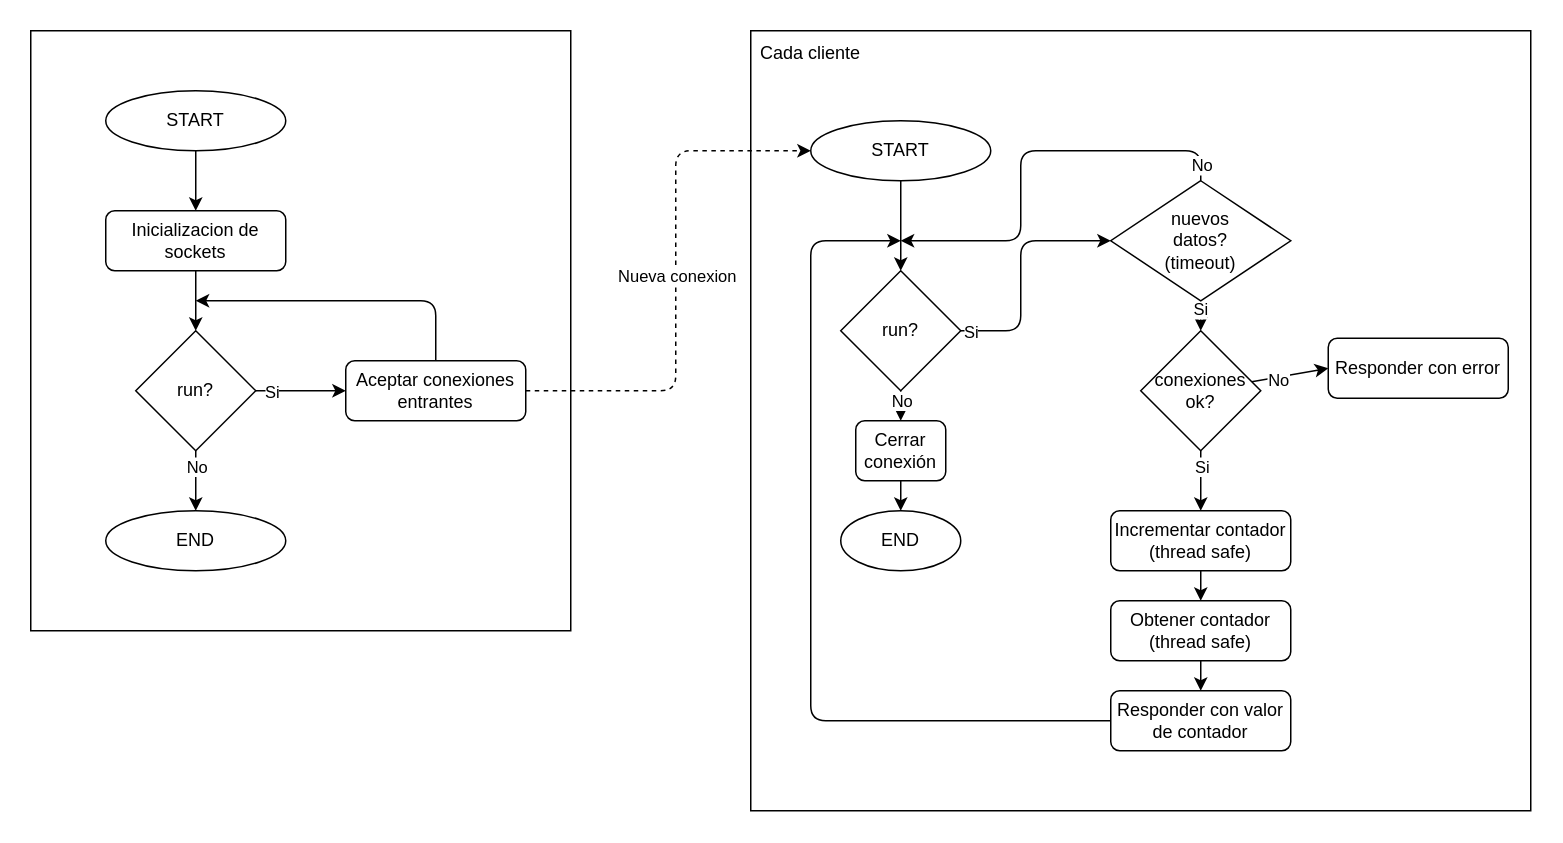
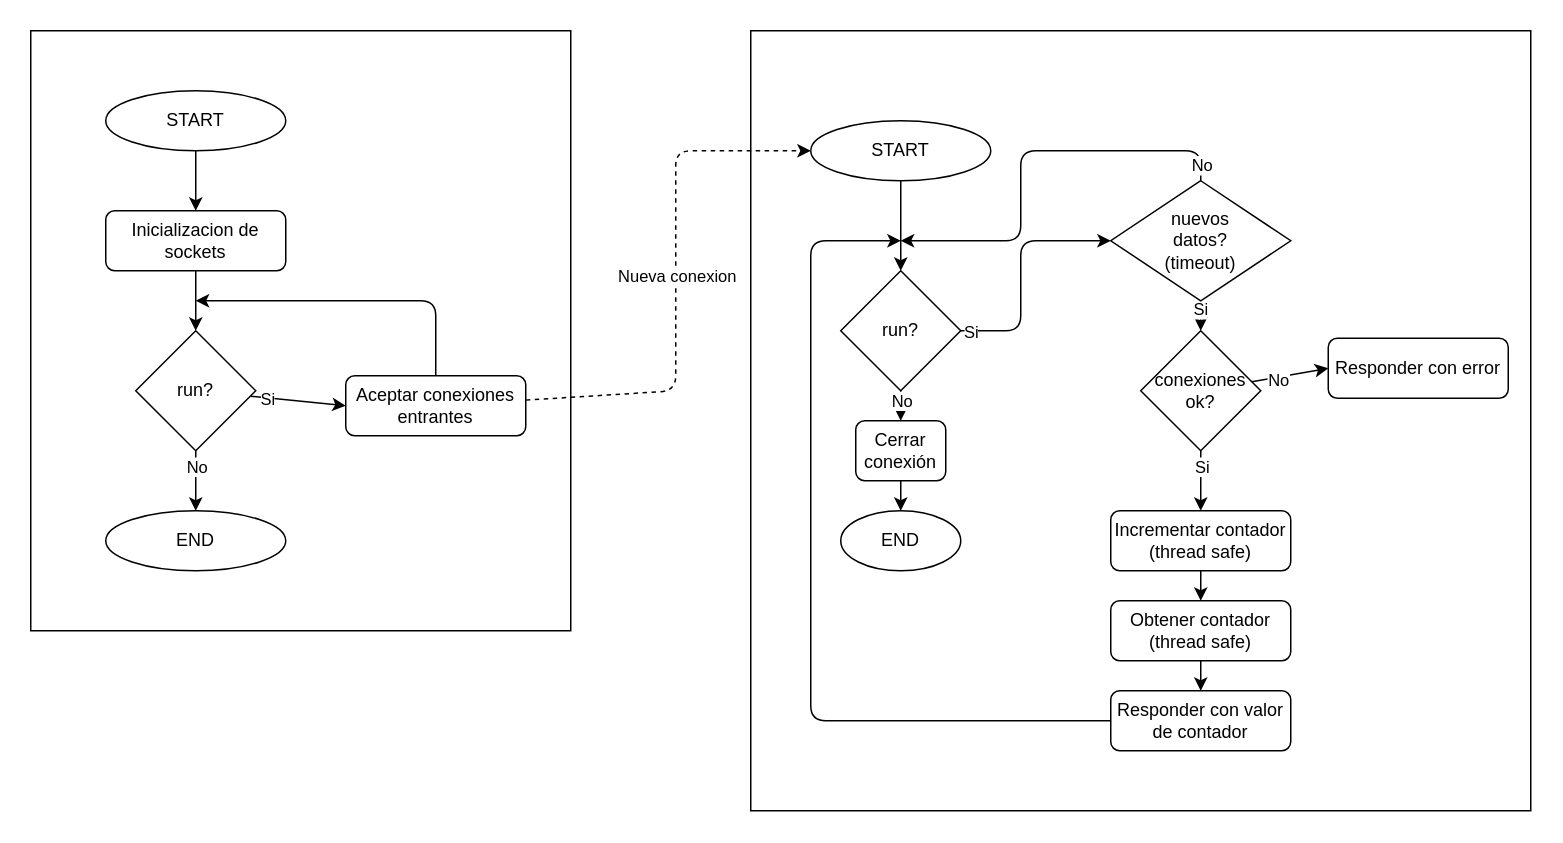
(811, 53) -> none
(436, 391) -> (436, 406)
